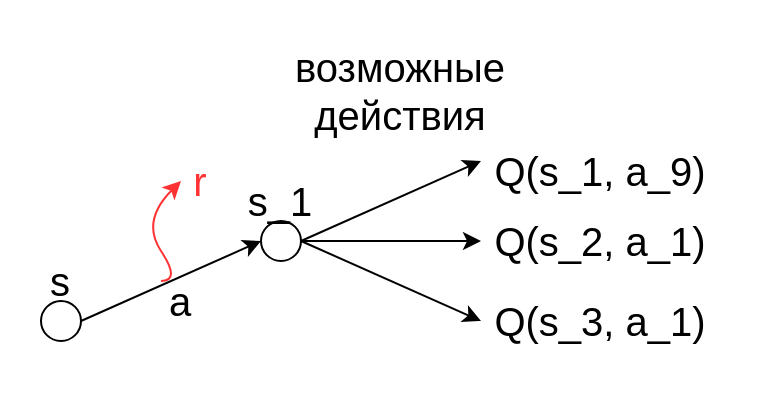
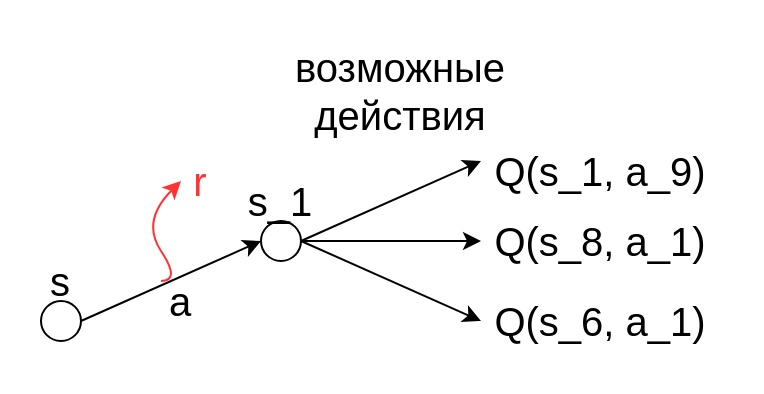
(601, 241) -> (601, 241)
(601, 321) -> (601, 321)
